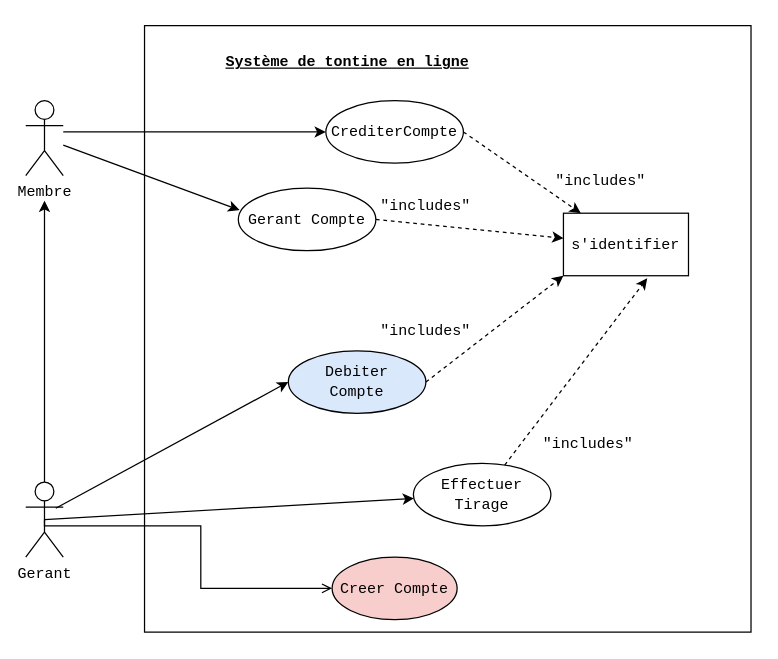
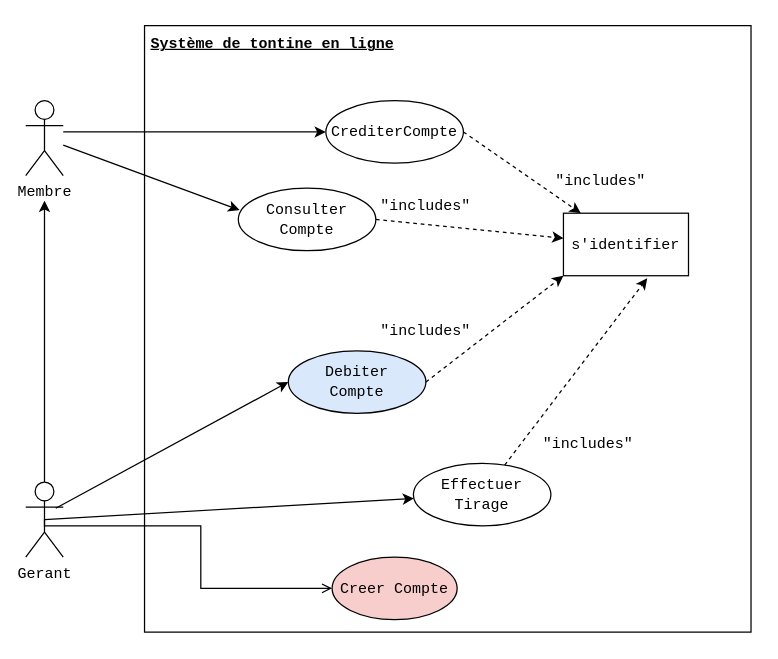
(348, 63) -> (273, 44)
(307, 219) -> (307, 219)
